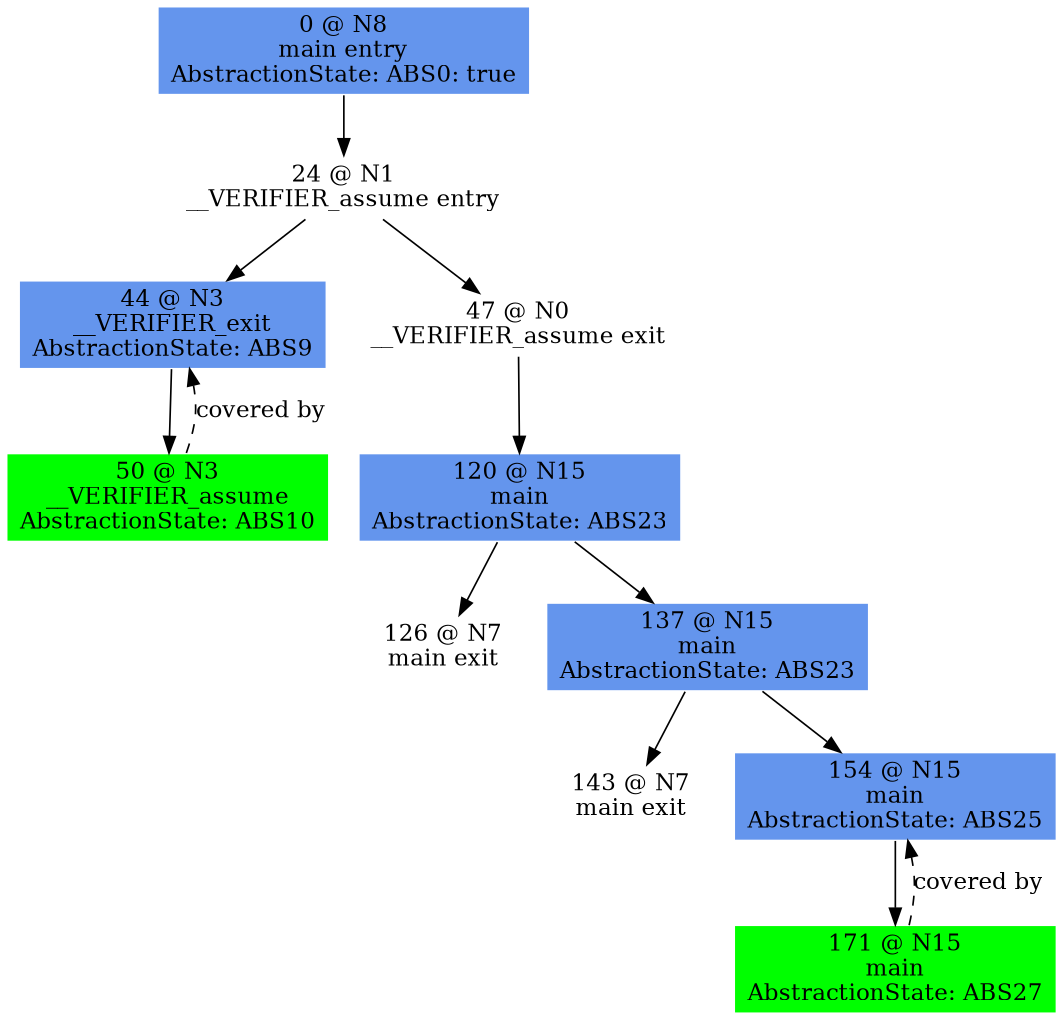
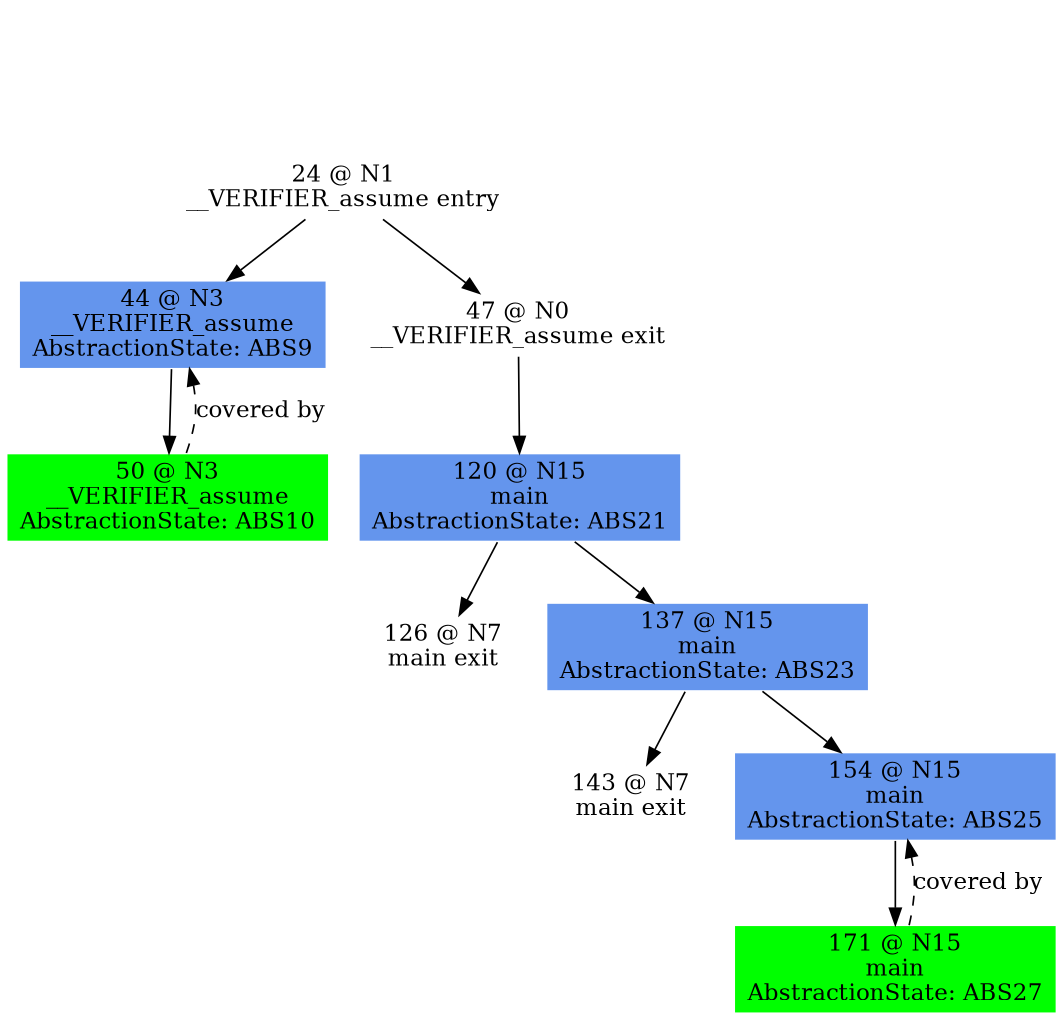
(344, 51) -> none
(173, 325) -> (173, 325)
(520, 498) -> (520, 498)
